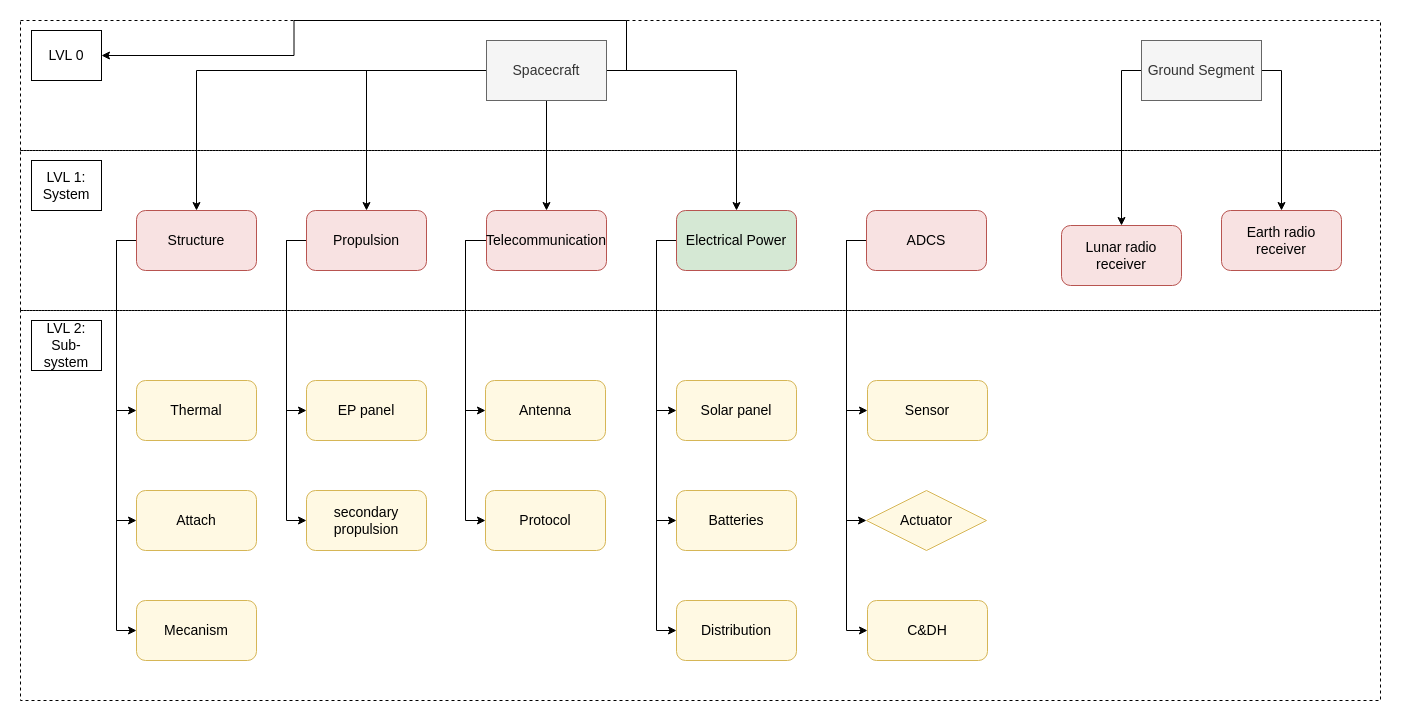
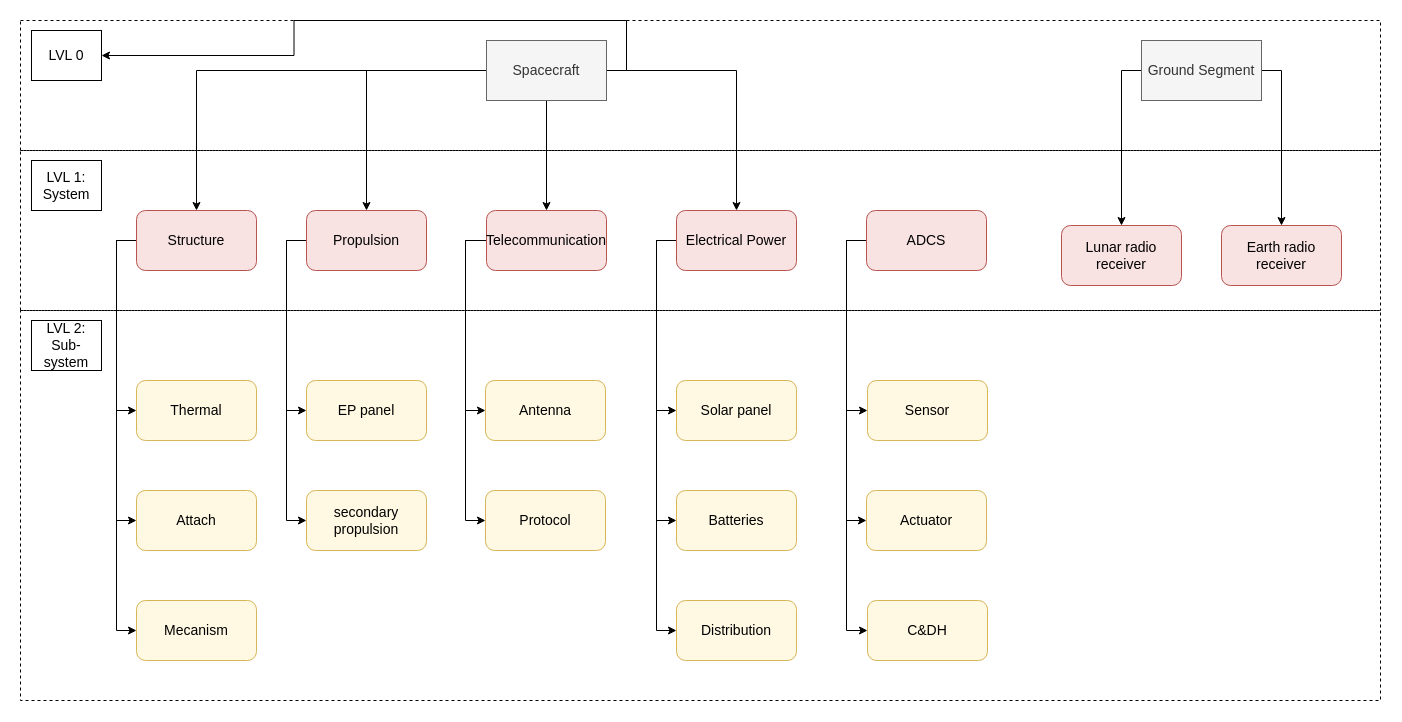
(737, 241) -> (737, 241)
(1282, 241) -> (1282, 256)
(927, 521) -> (927, 521)
